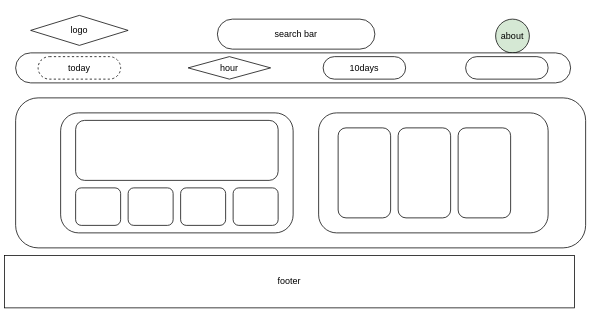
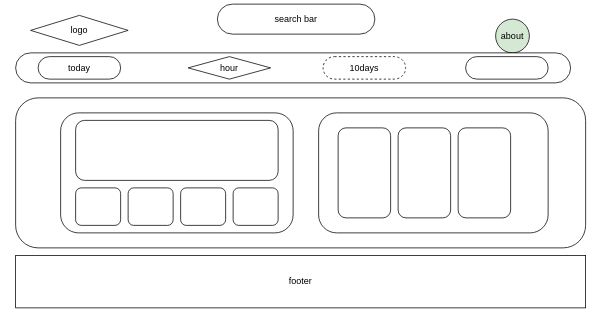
(296, 34) -> (296, 19)
(79, 68) -> (79, 68)
(364, 68) -> (364, 68)
(289, 282) -> (300, 282)
